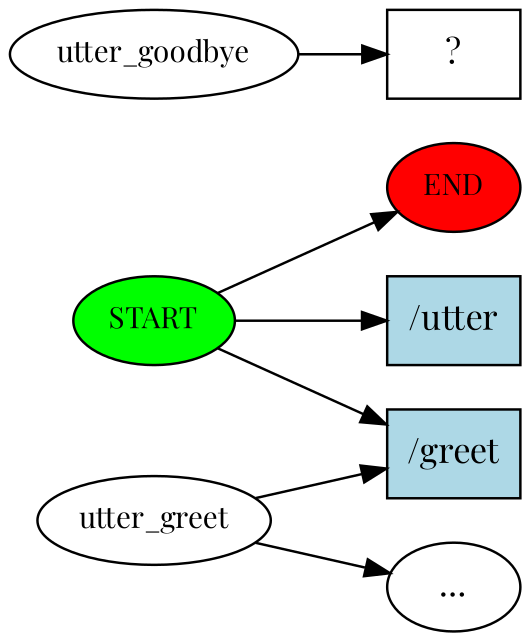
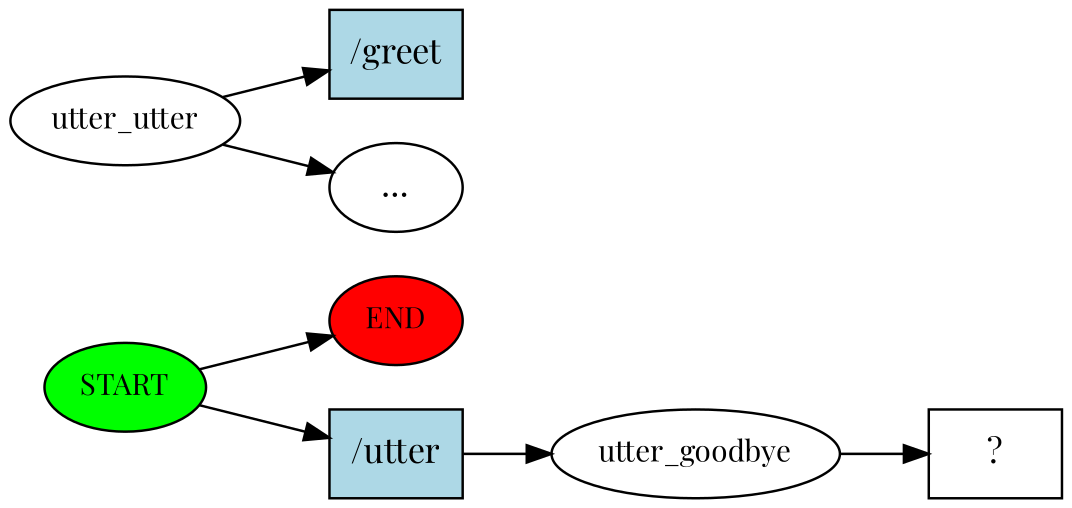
(291, 381) -> none
none -> (495, 454)
(154, 520) -> (125, 121)
